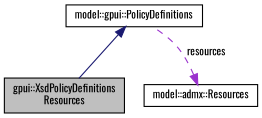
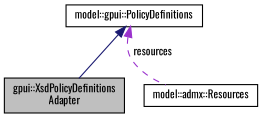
(177, 47) -> (138, 67)
(64, 96) -> (64, 96)
